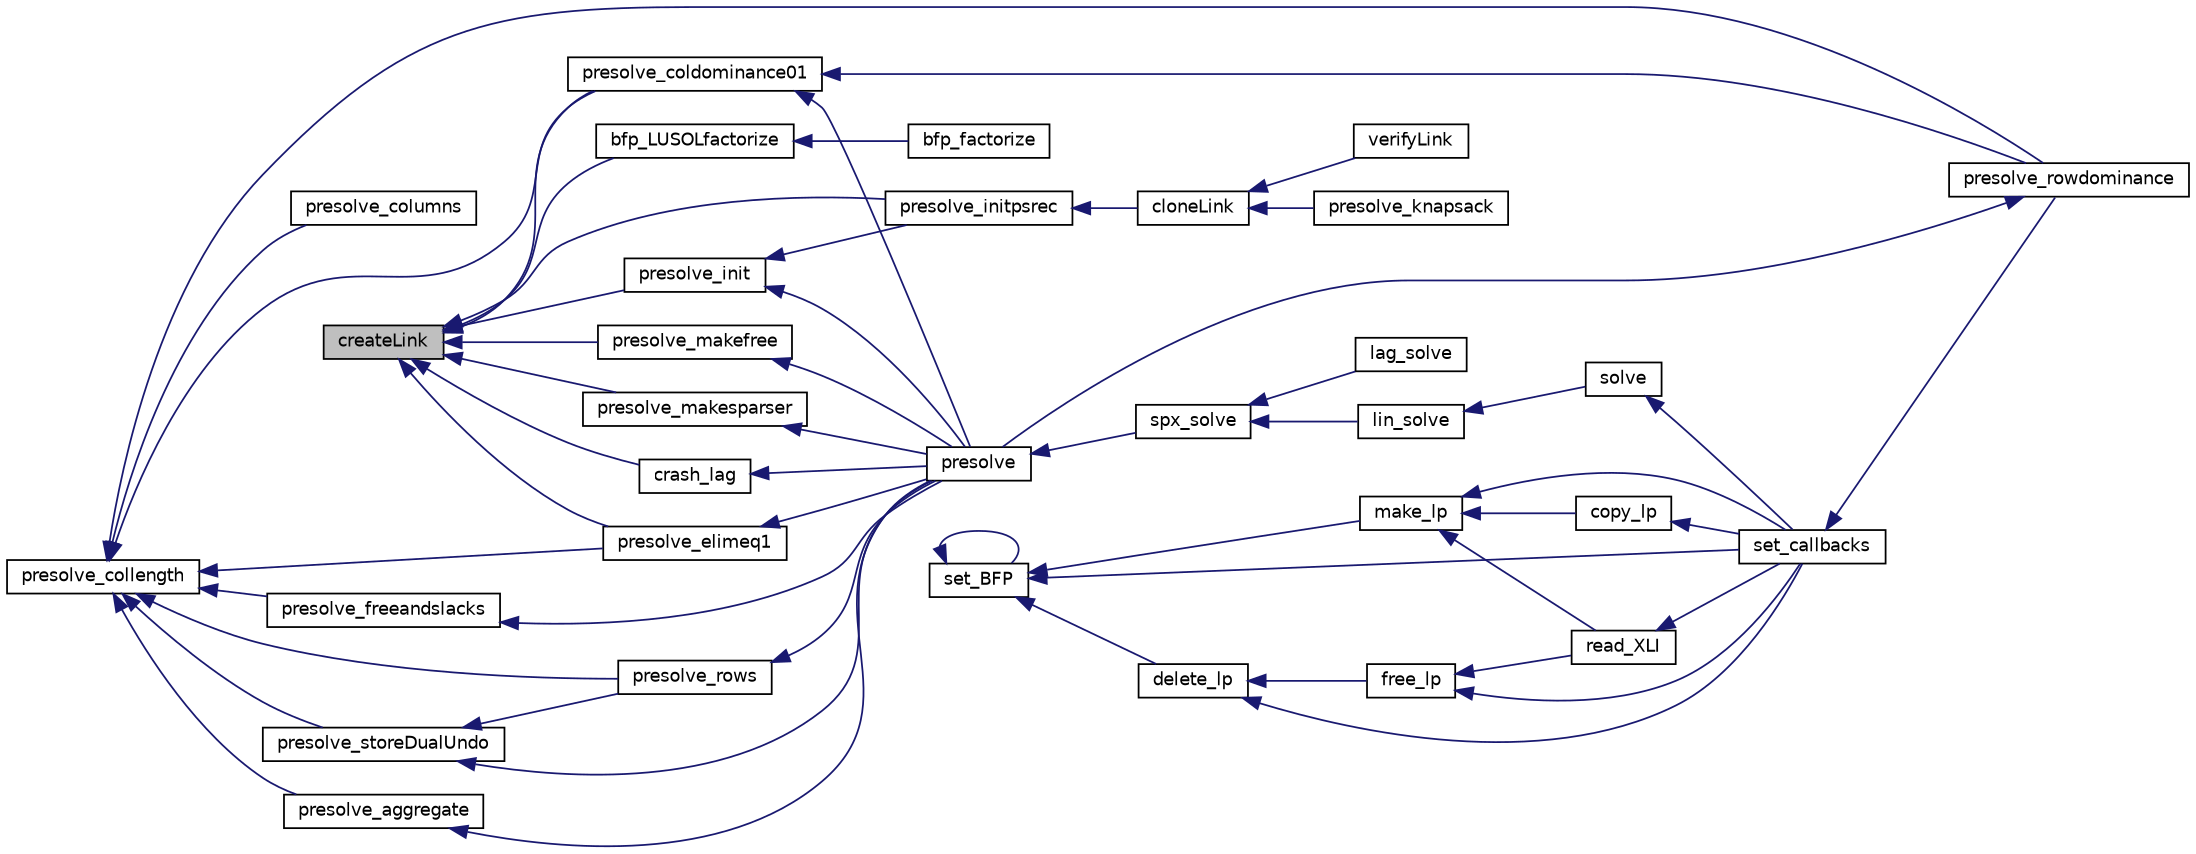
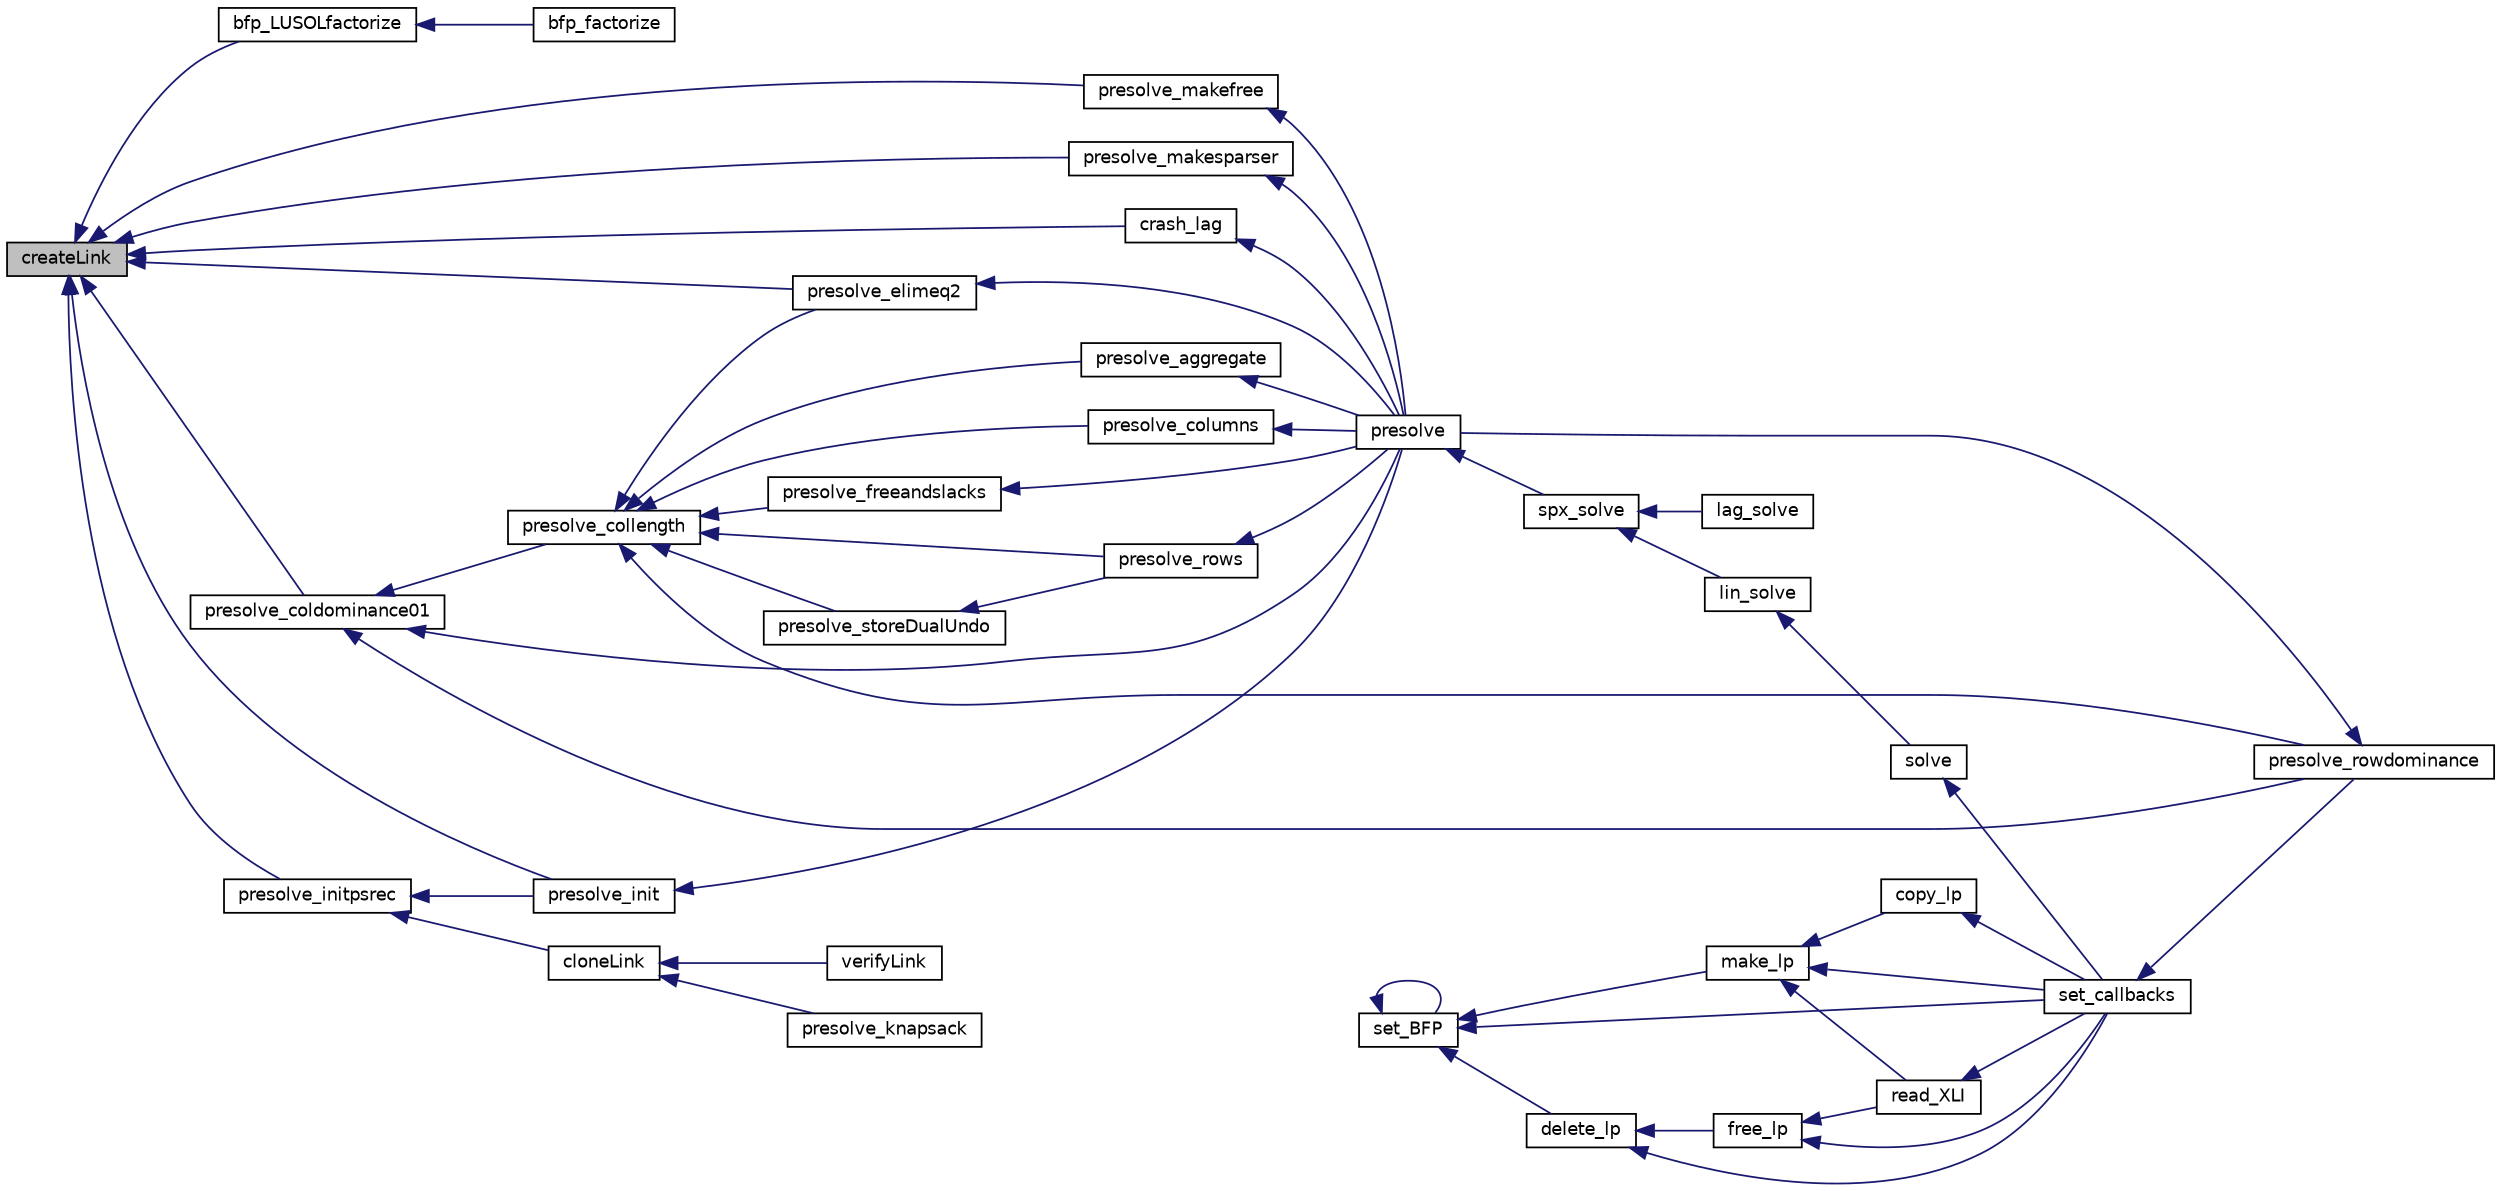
(845, 240) -> (481, 896)
(336, 279) -> (469, 567)
(695, 543) -> (885, 293)
(785, 735) -> (1324, 430)
